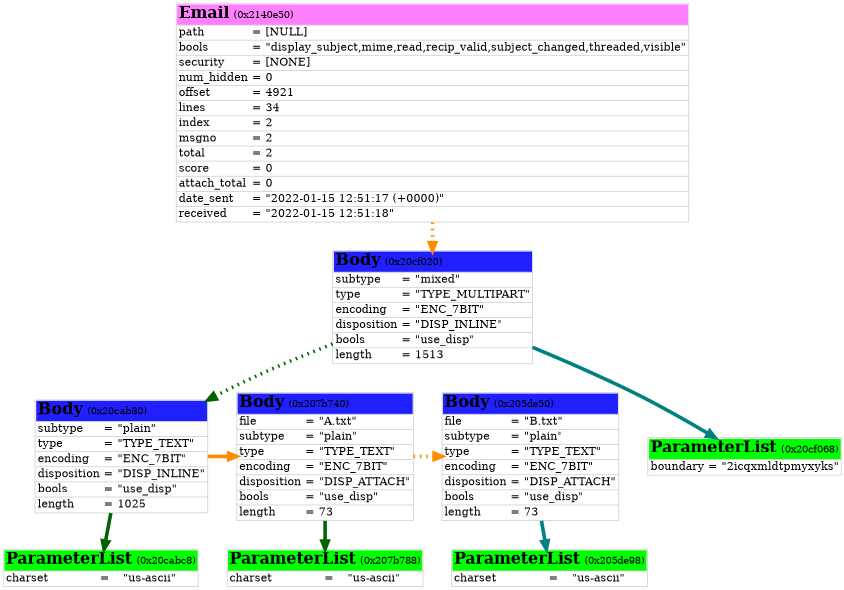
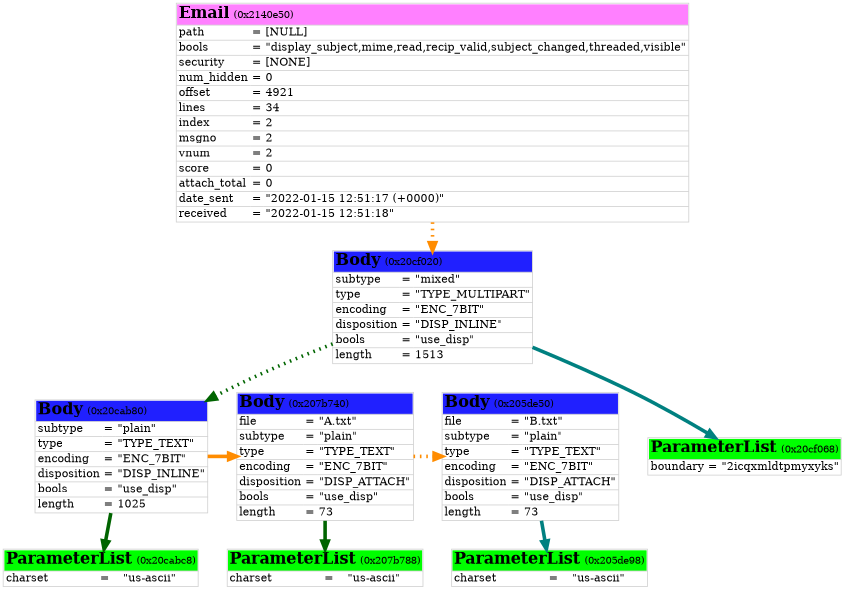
(192, 153) -> (195, 153)
